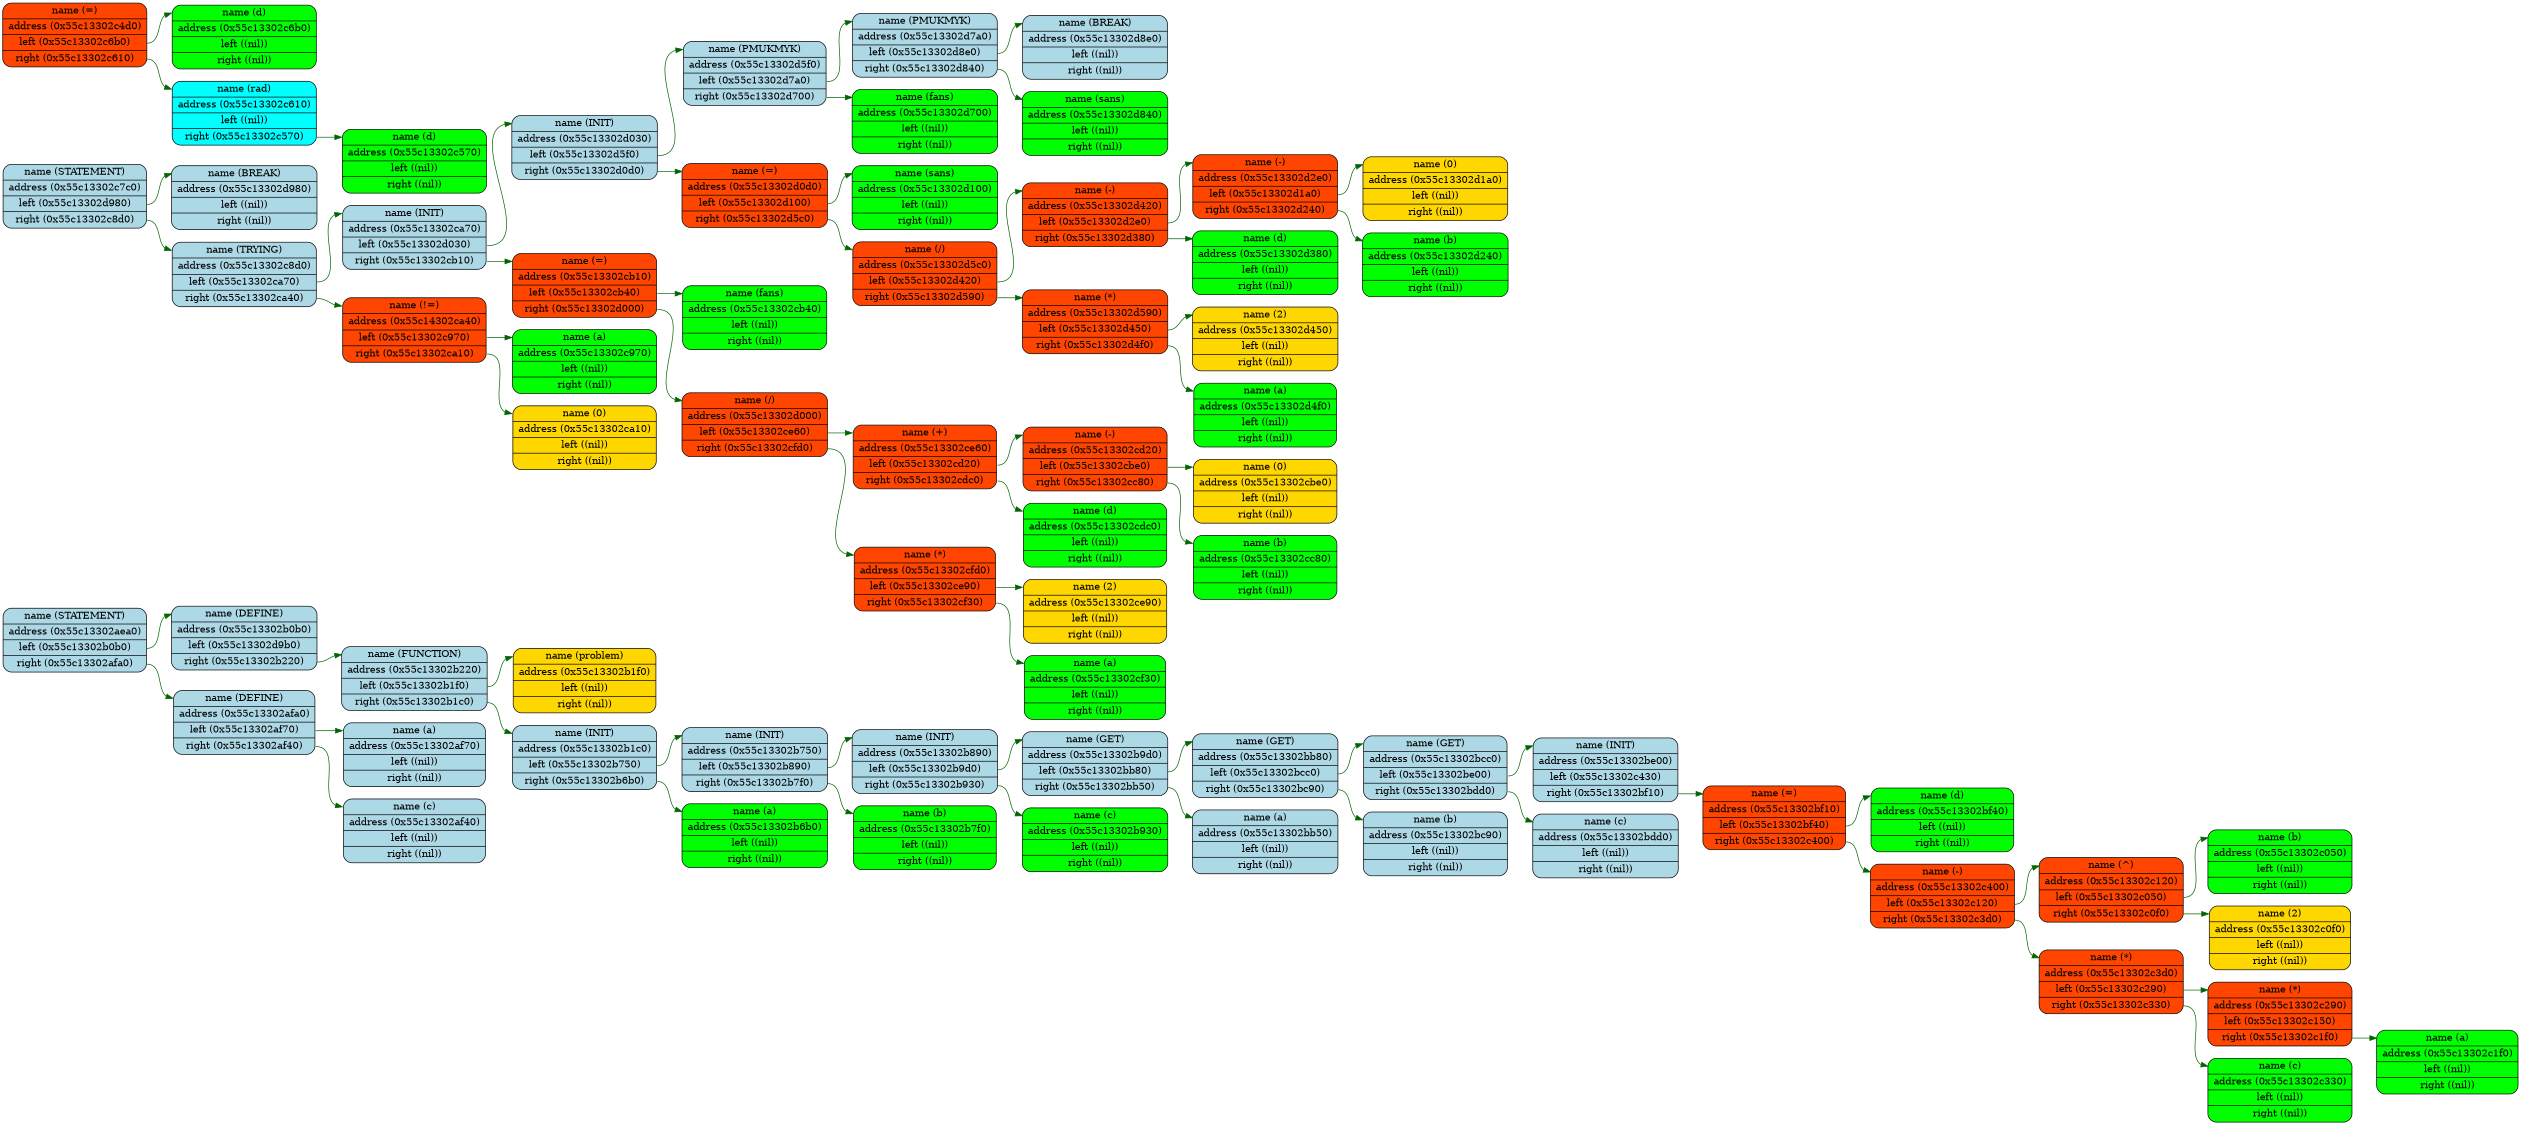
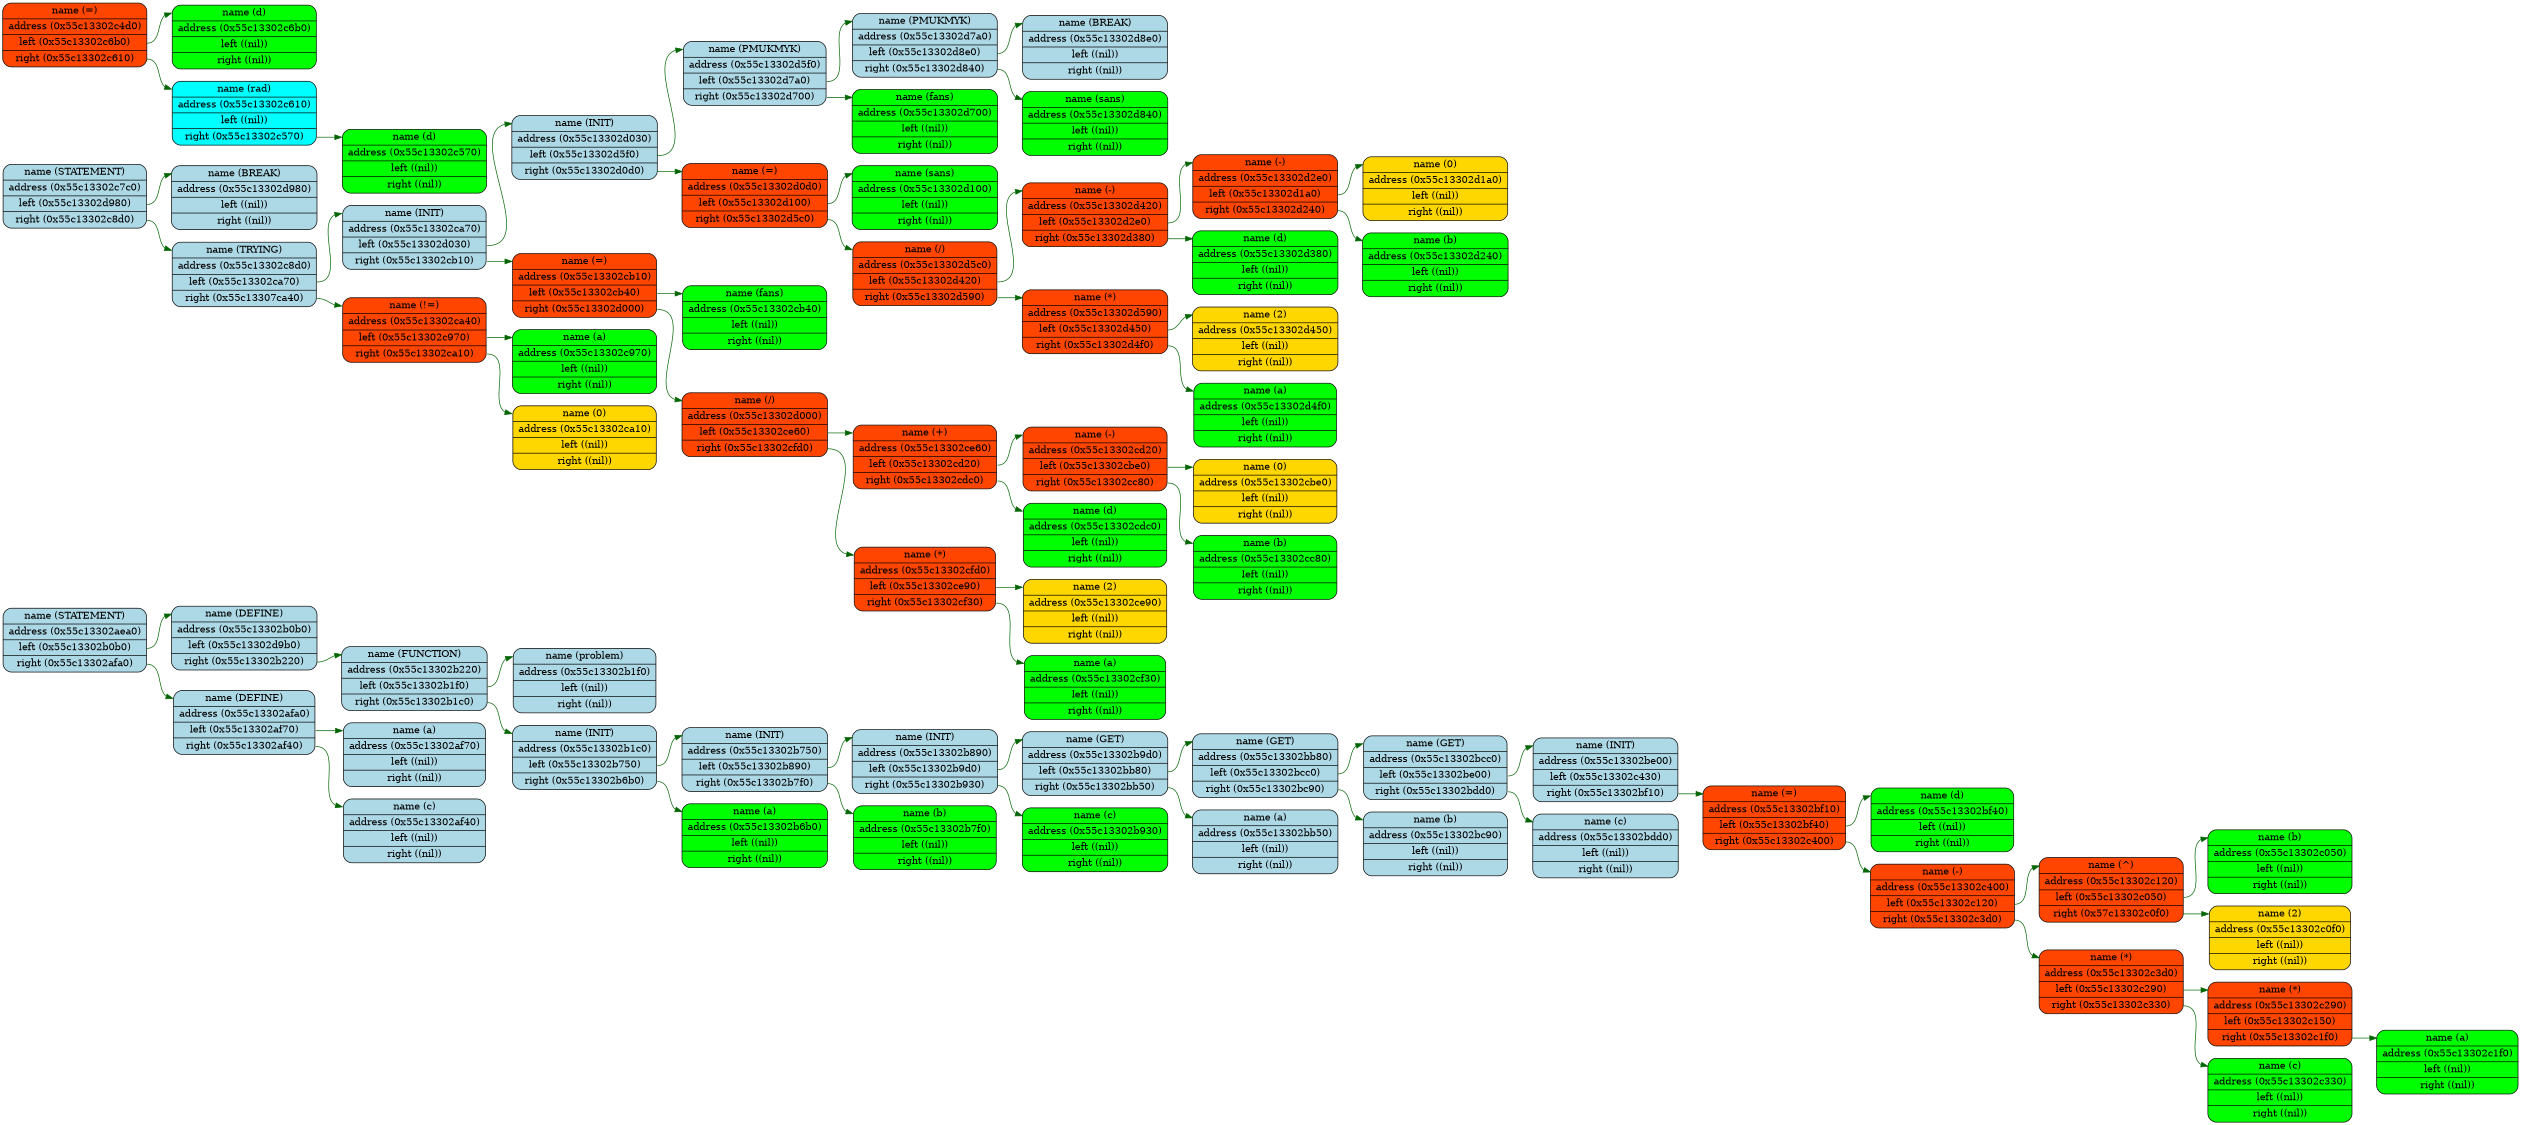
(244, 298) -> (244, 298)
(414, 321) -> (414, 321)
(585, 681) -> (585, 681)
(2111, 914) -> (2111, 914)
